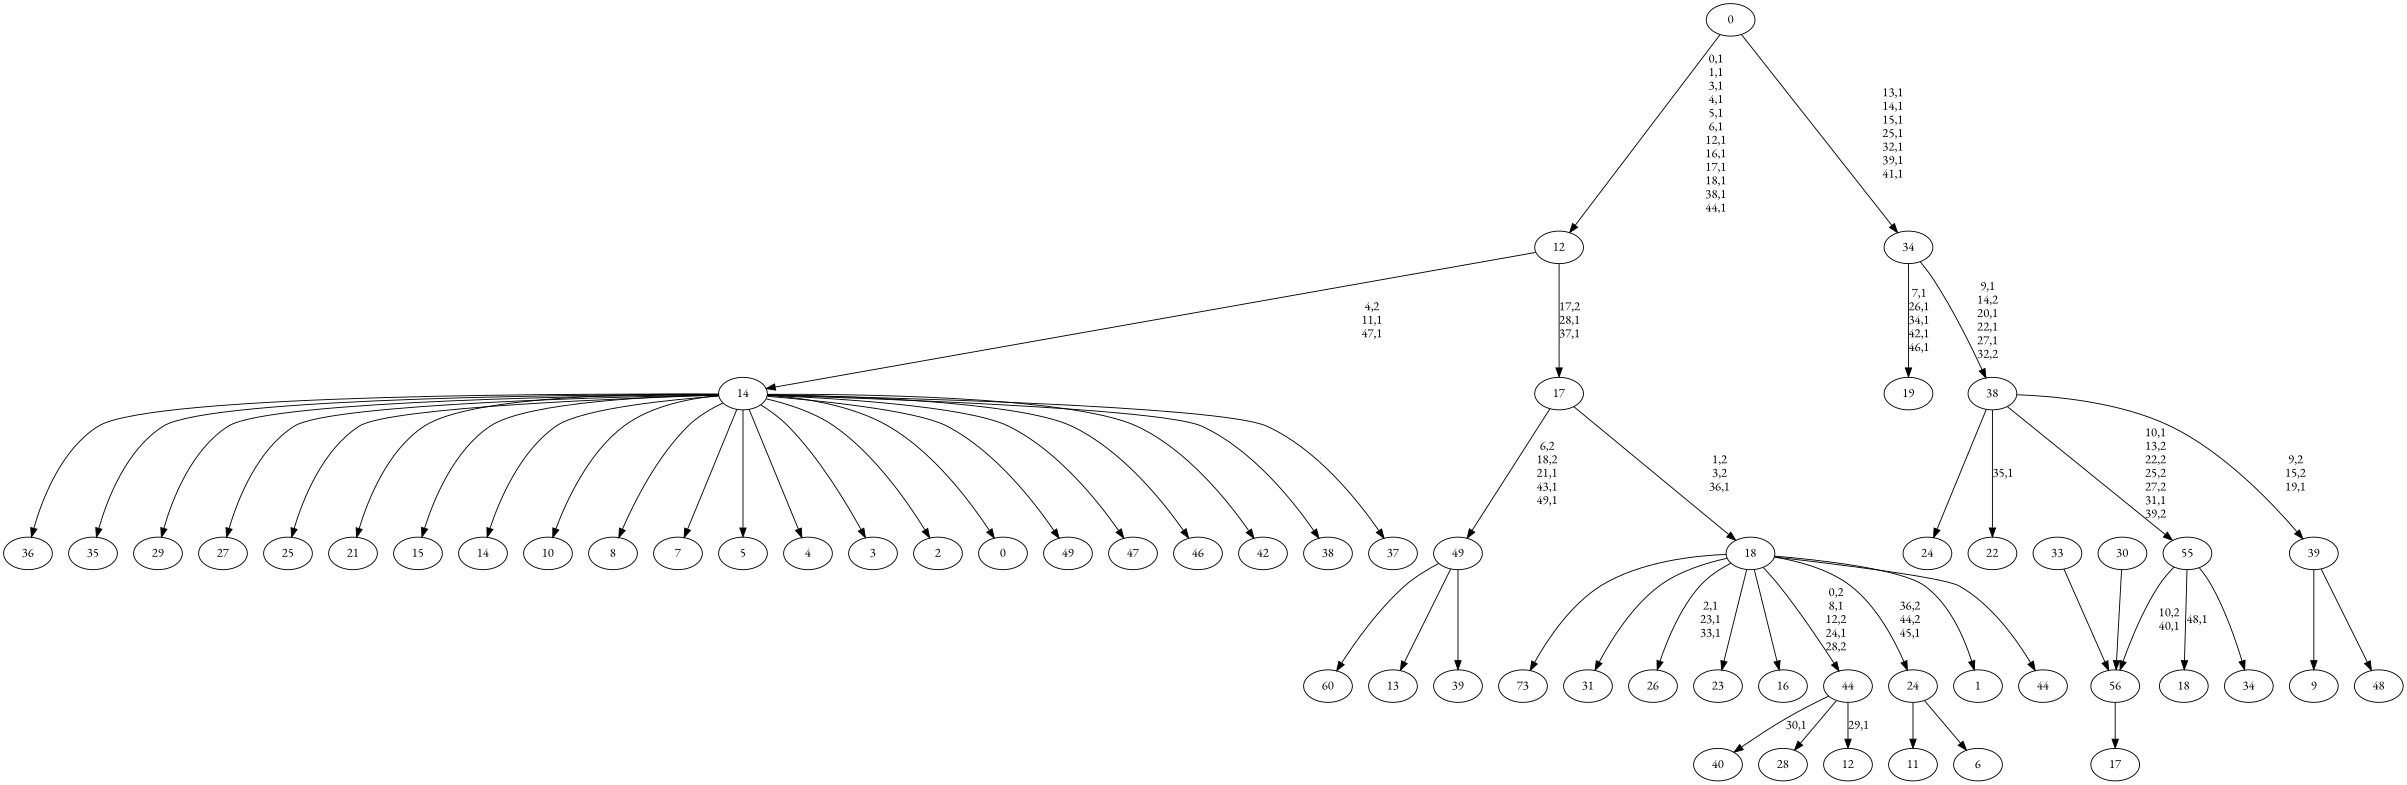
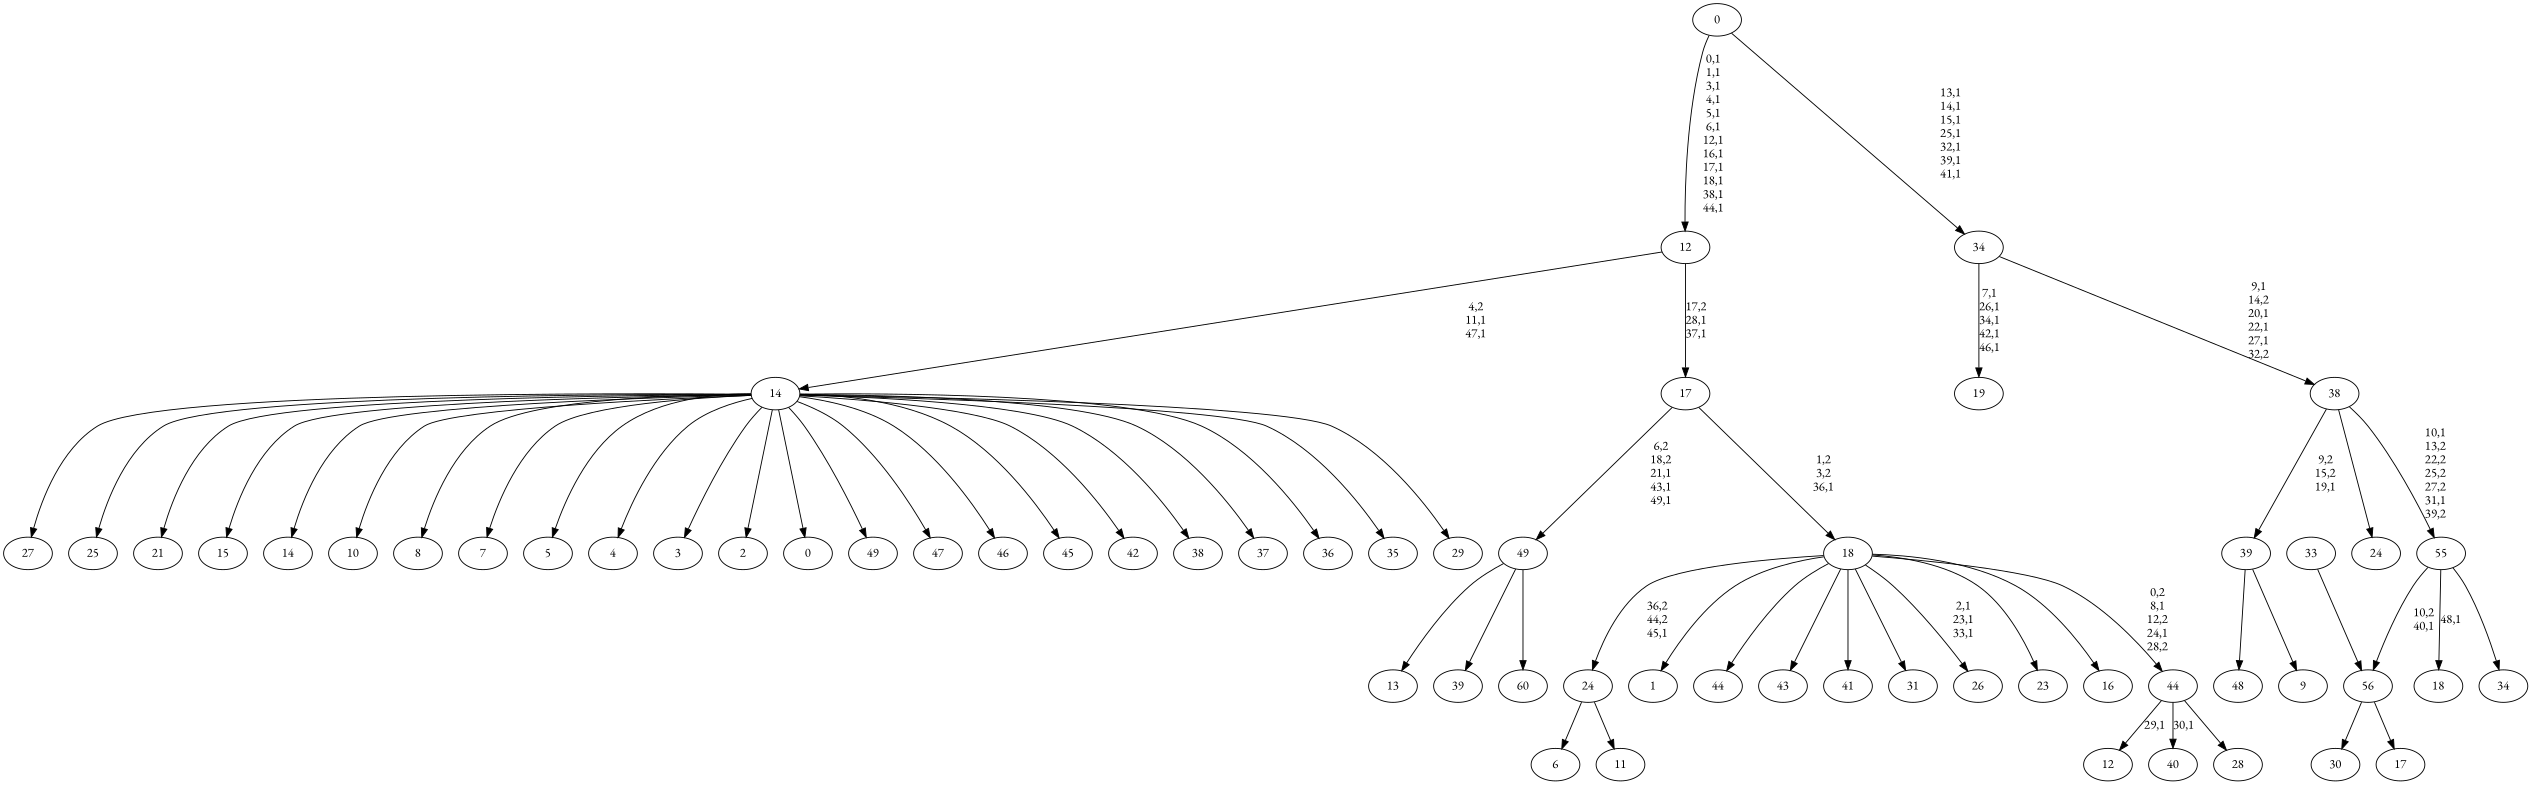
none -> (1068, 553)
(1992, 553) -> none
(2119, 615) -> (2353, 721)
(1523, 686) -> (1783, 686)
none -> (1848, 686)
